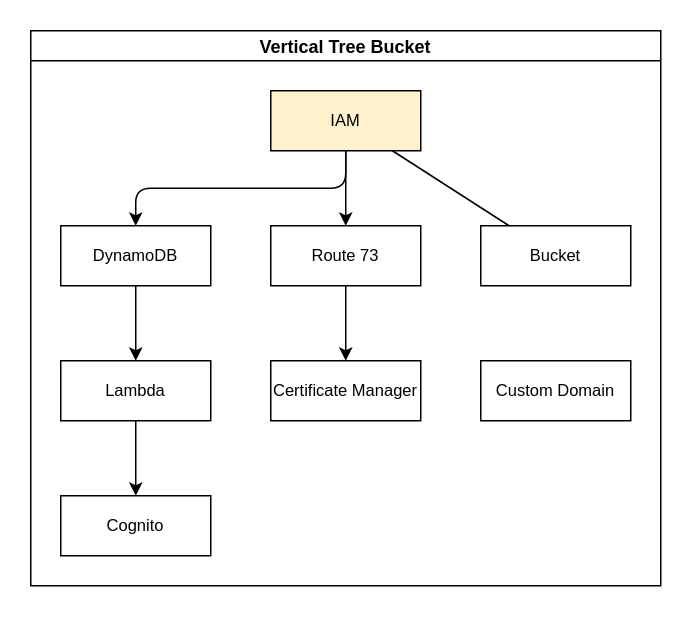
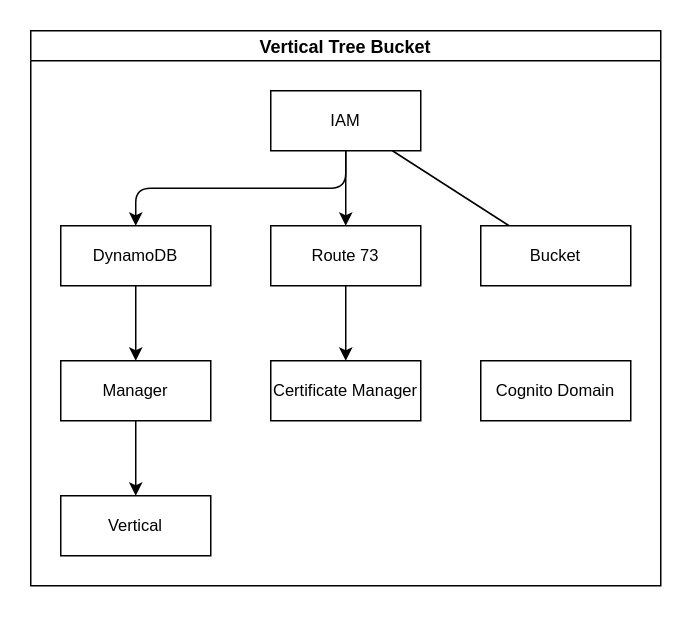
(346, 121) -> (346, 121)
(136, 391) -> (136, 391)
(556, 391) -> (556, 391)
(136, 526) -> (136, 526)
